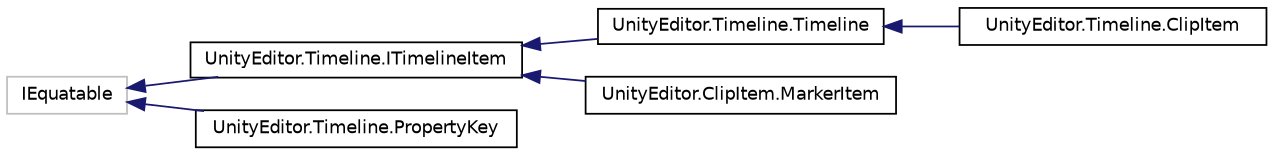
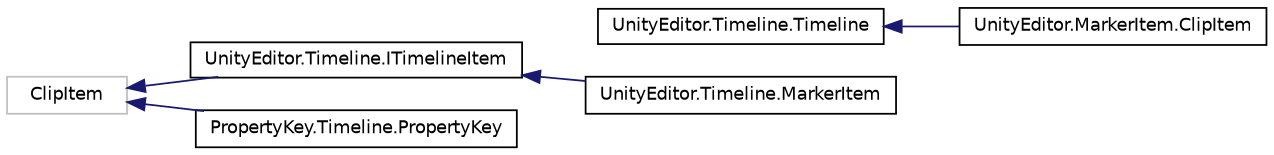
(1113, 26) -> (1113, 26)
(569, 41) -> none
(67, 95) -> (67, 95)
(741, 95) -> (741, 95)
(356, 129) -> (356, 129)
